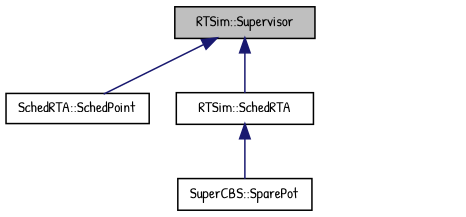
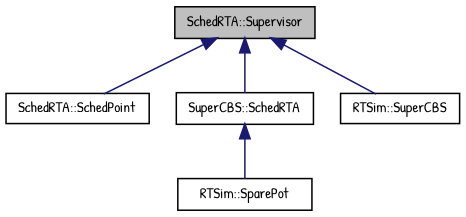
(245, 23) -> (245, 23)
(245, 108) -> (245, 108)
none -> (400, 108)
(245, 194) -> (245, 194)
